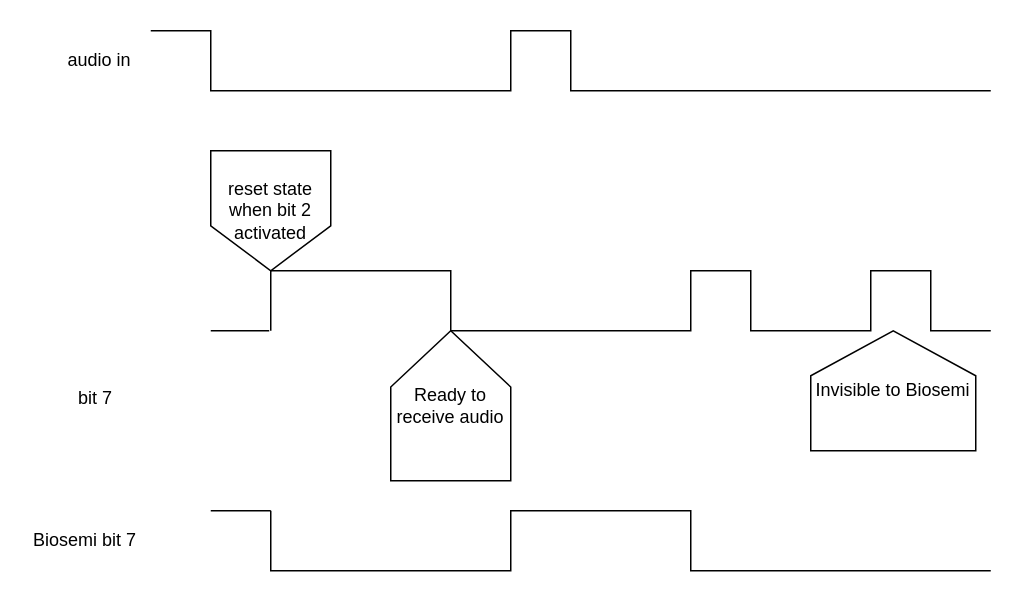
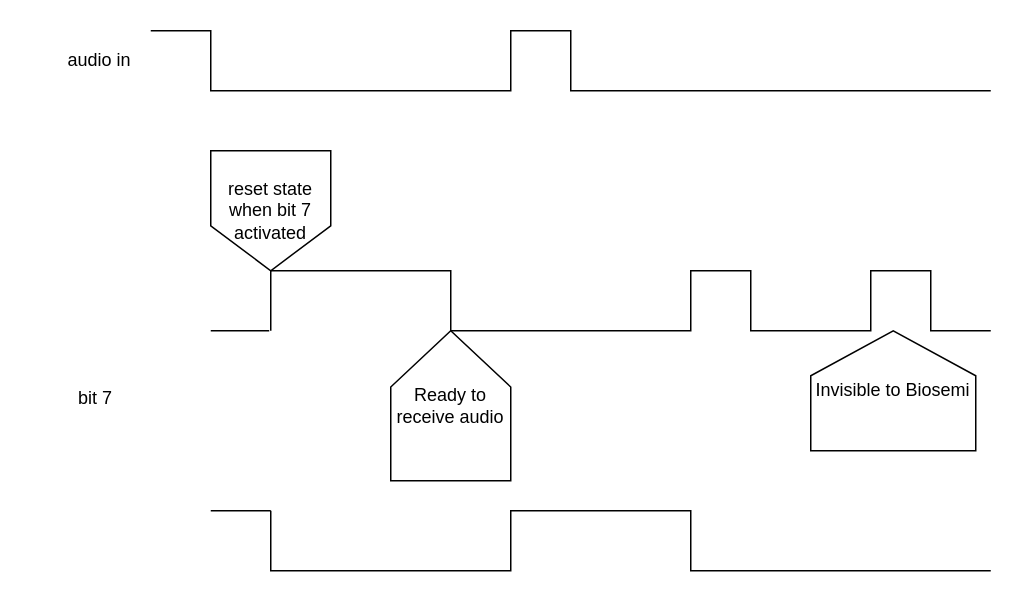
(271, 211) -> (271, 211)
(87, 541) -> none
